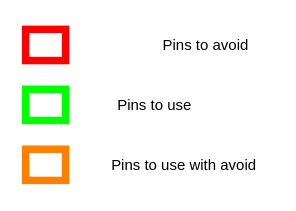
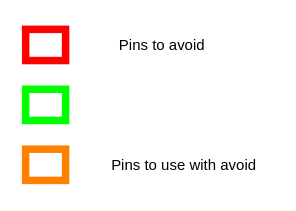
(206, 45) -> (163, 45)
(155, 105) -> none
